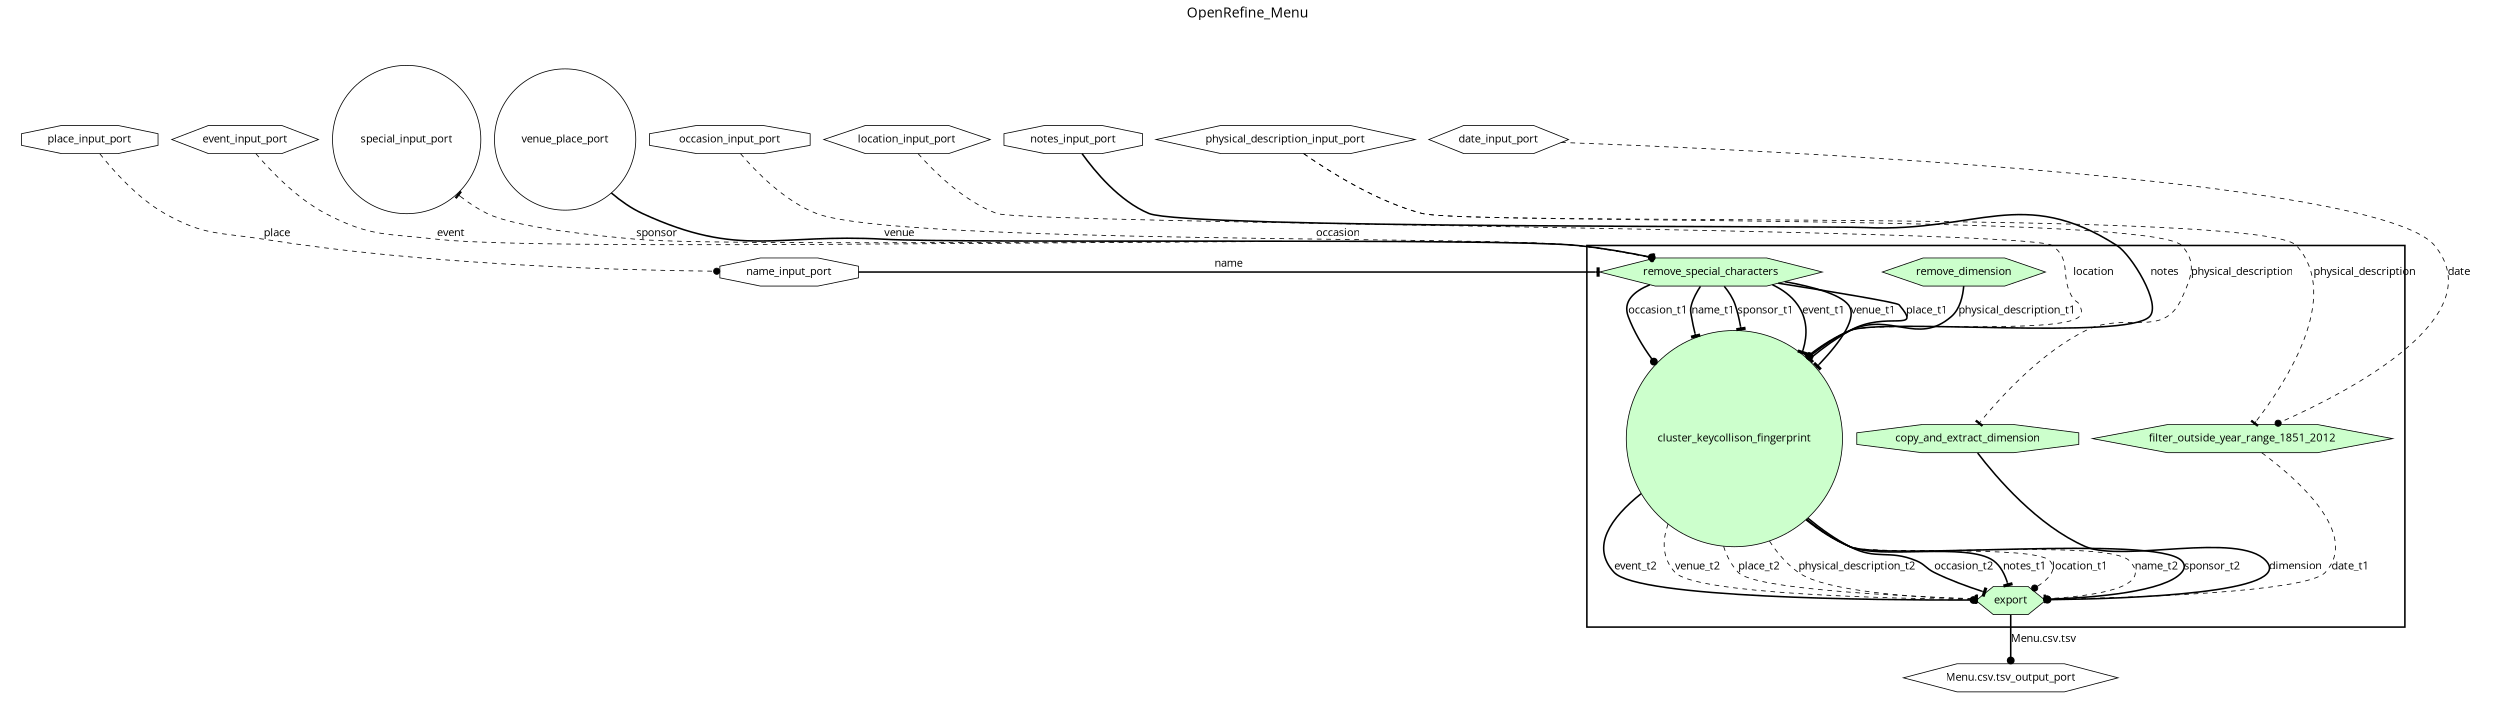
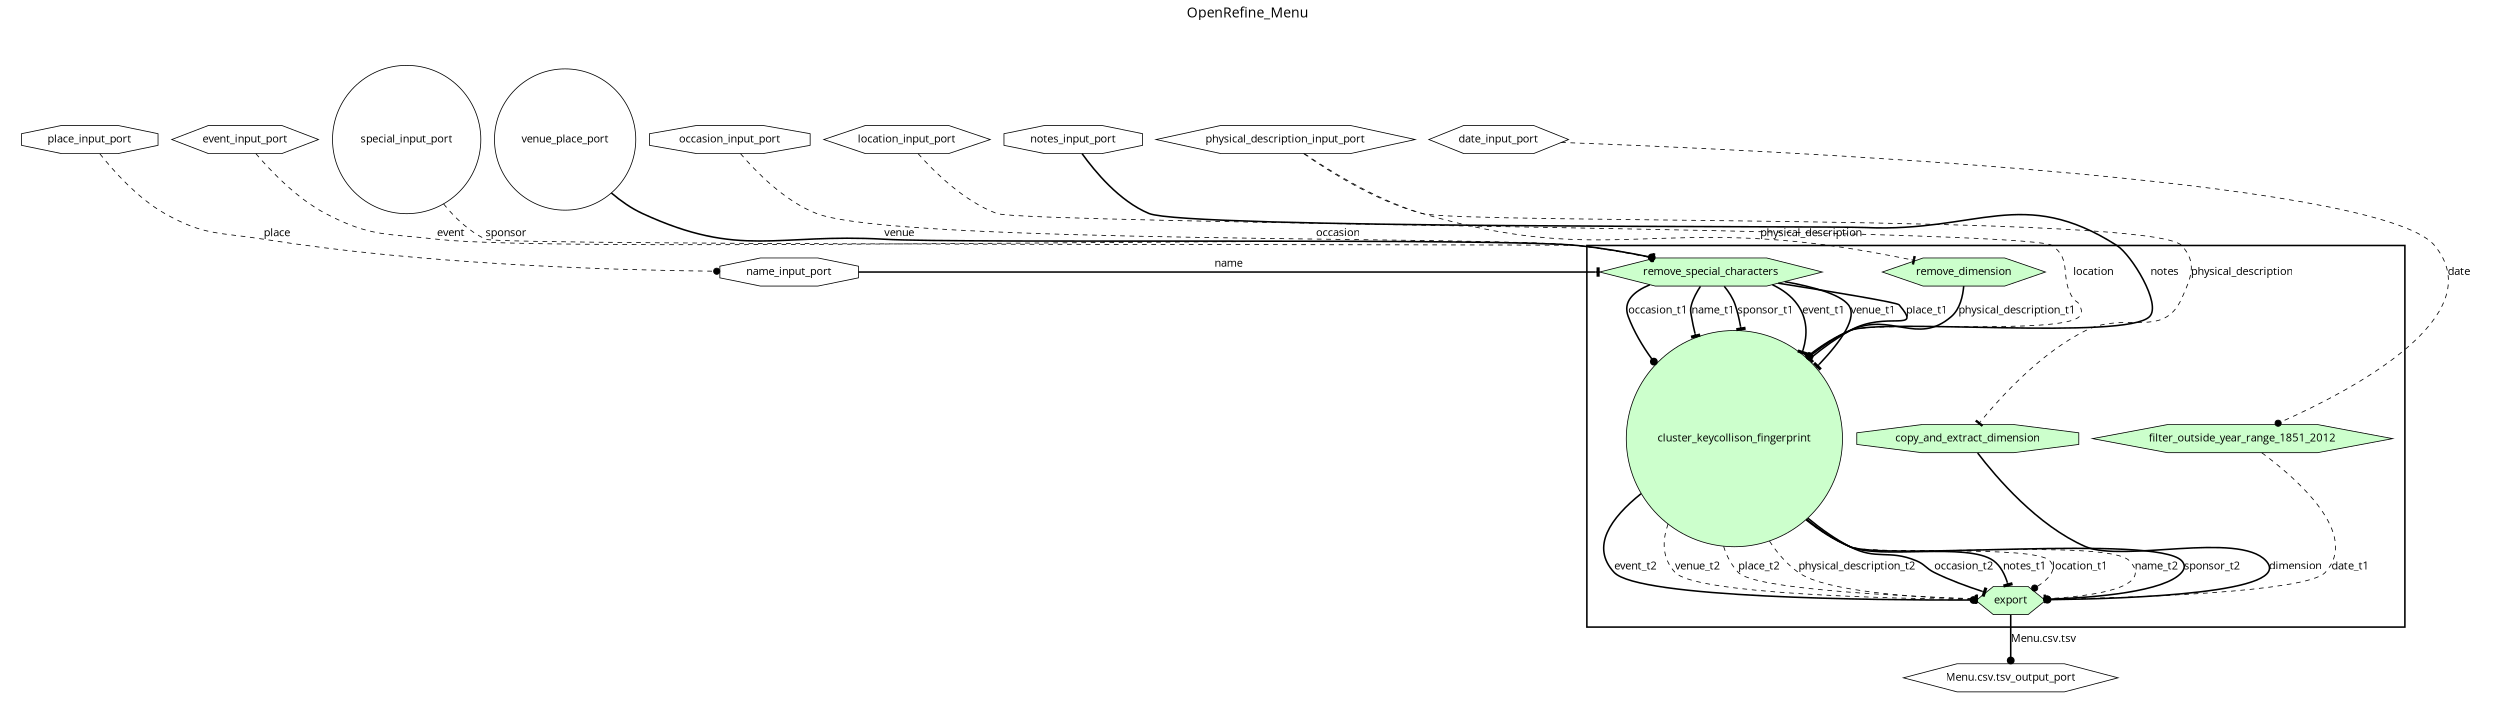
(2041, 224) -> (1600, 240)
(1054, 242) -> (1041, 244)
